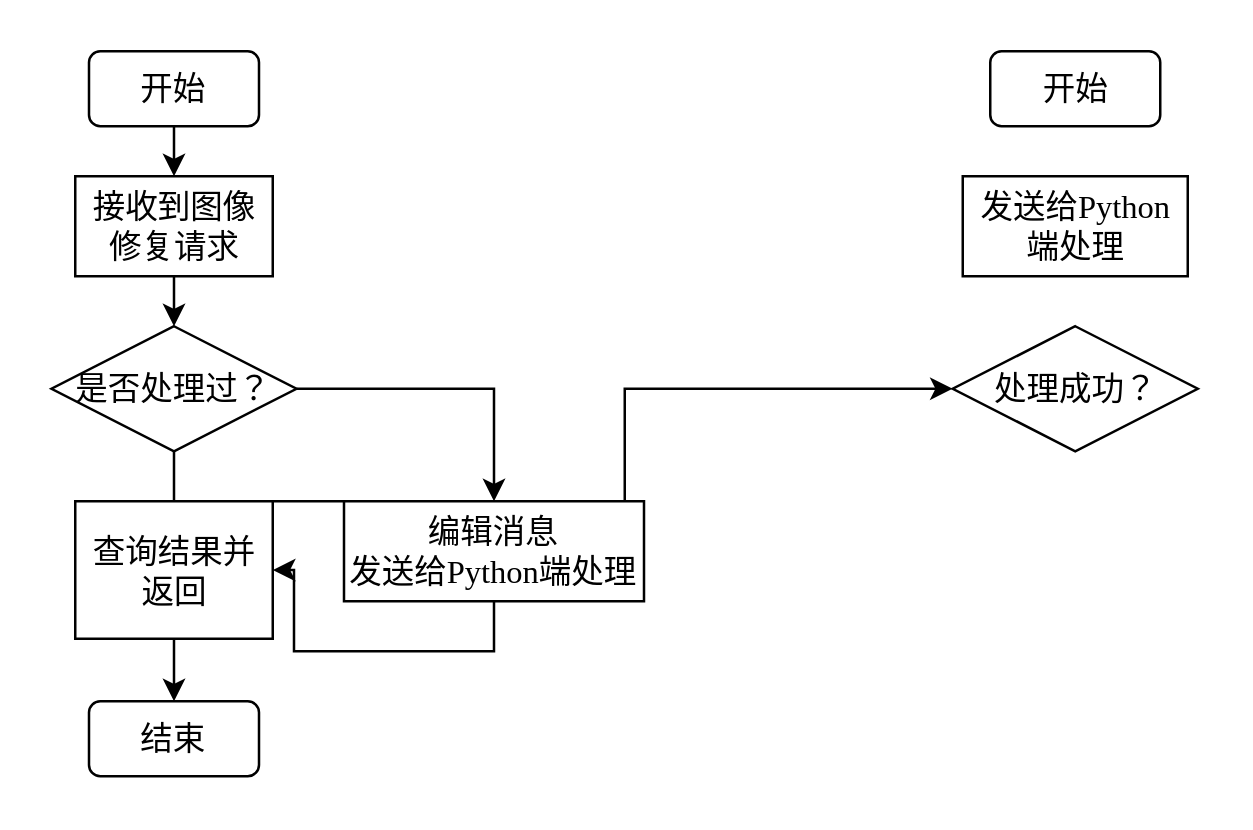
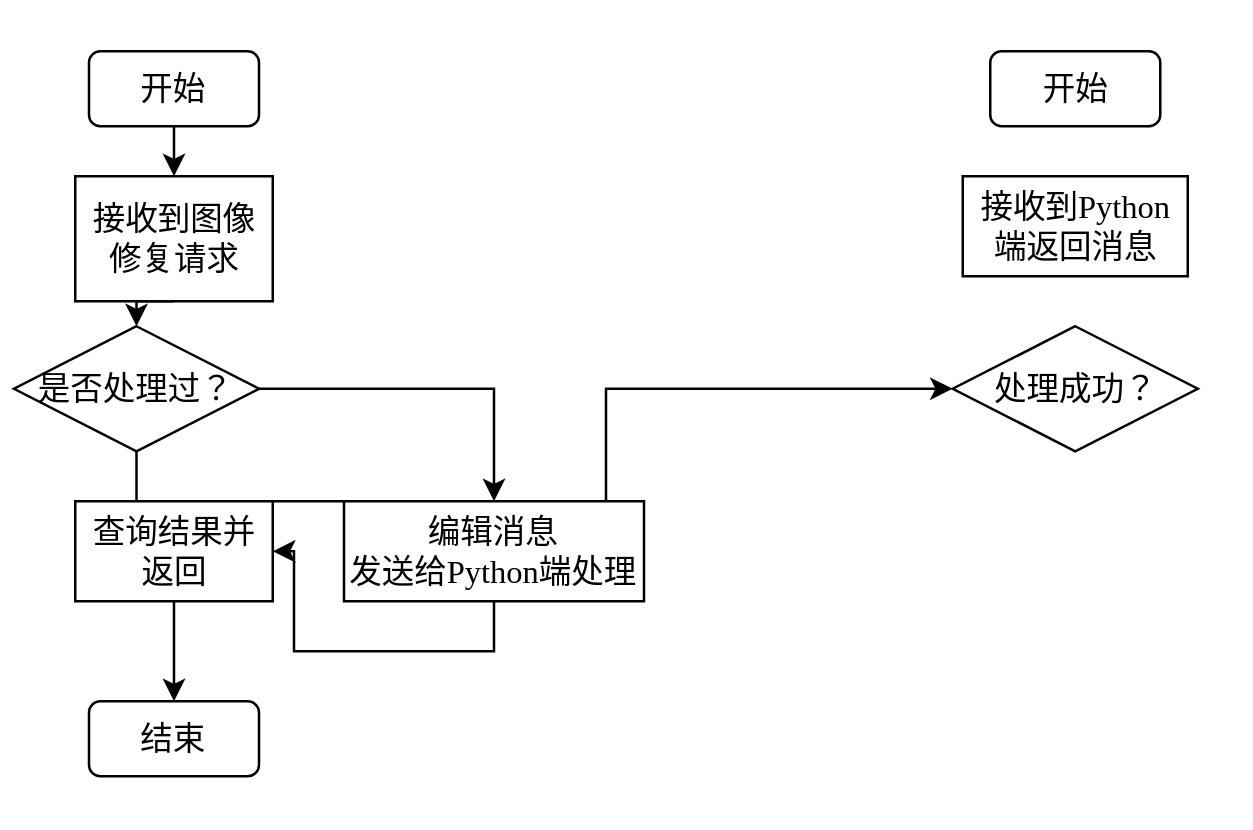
(174, 226) -> (174, 239)
(1076, 226) -> (1076, 226)
(174, 389) -> (136, 389)
(174, 570) -> (174, 551)
